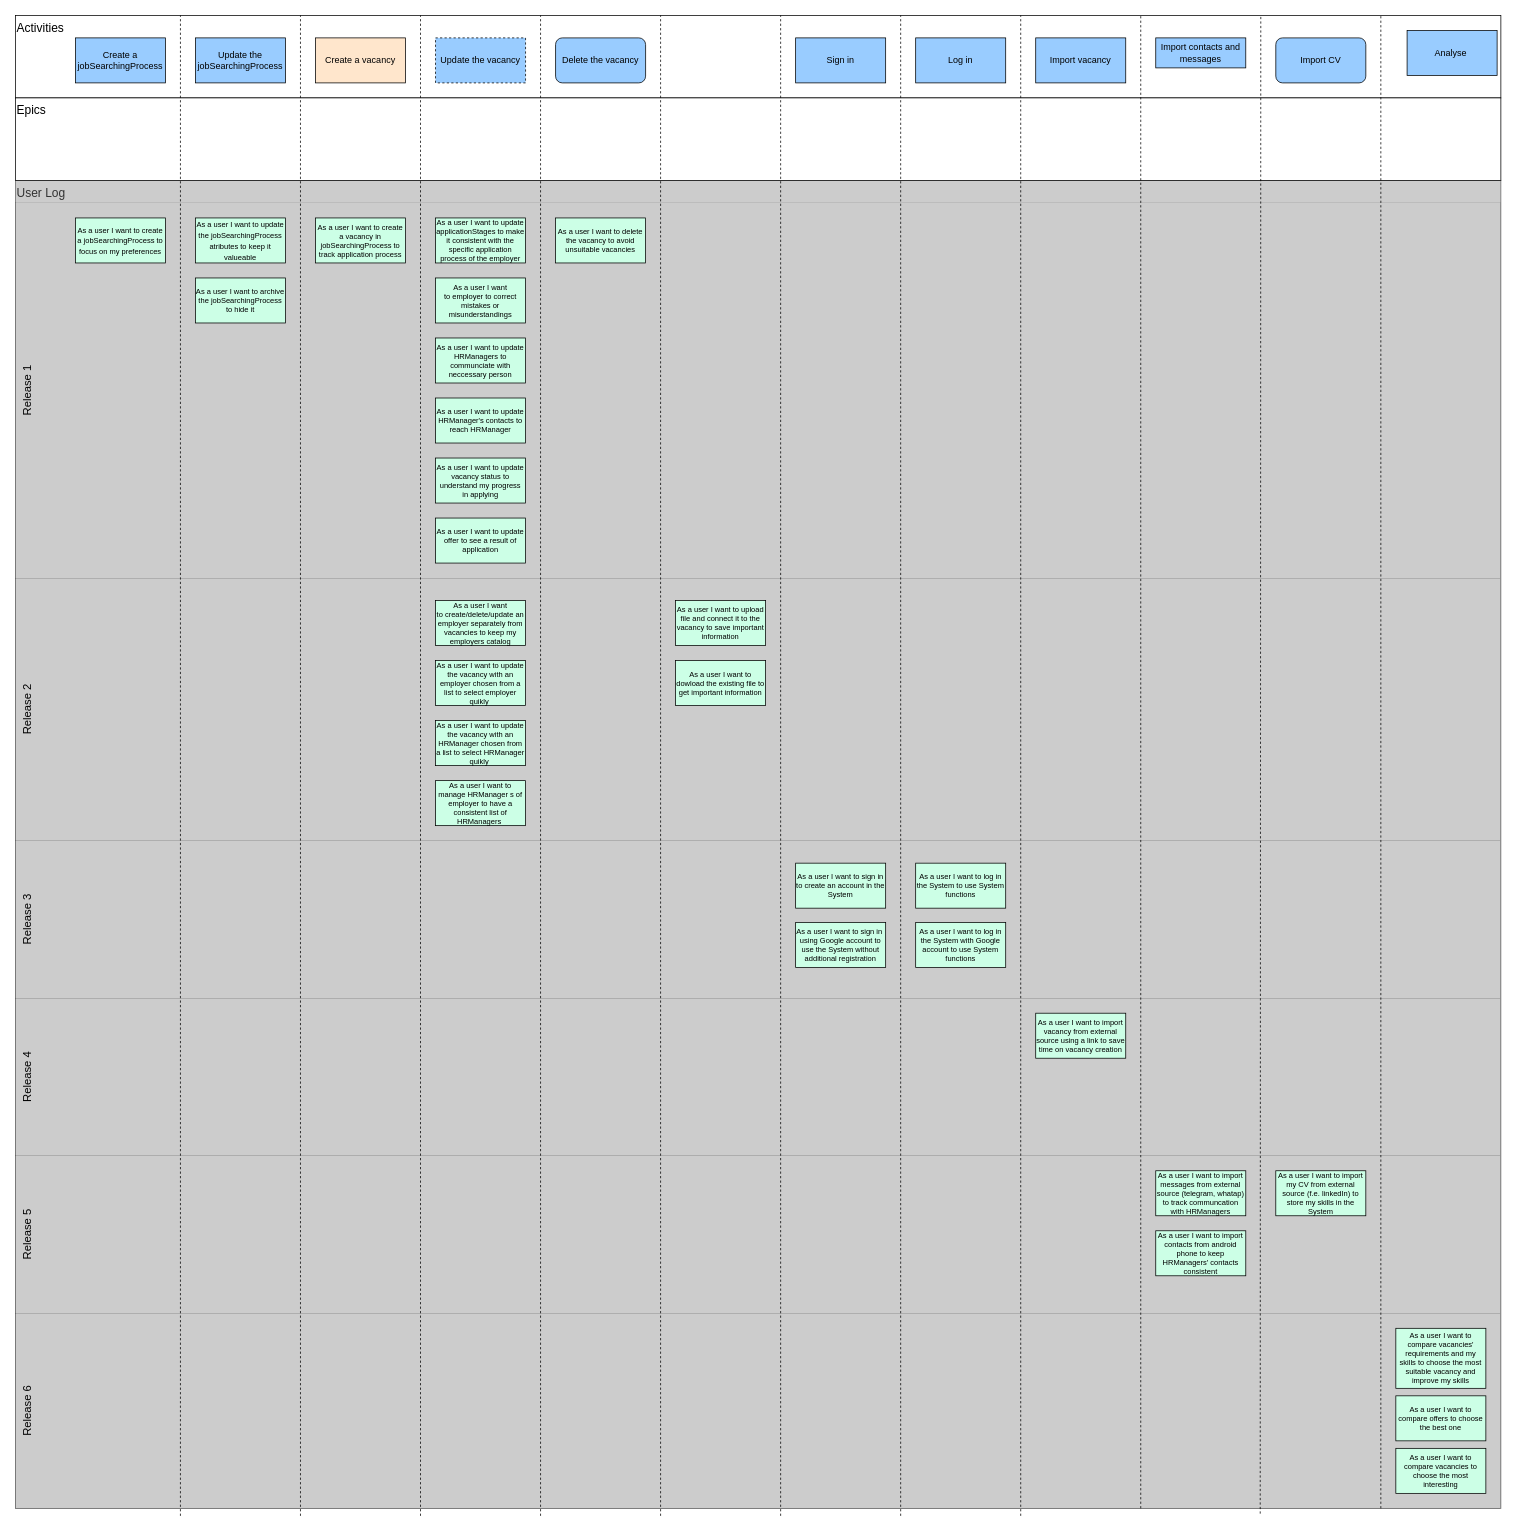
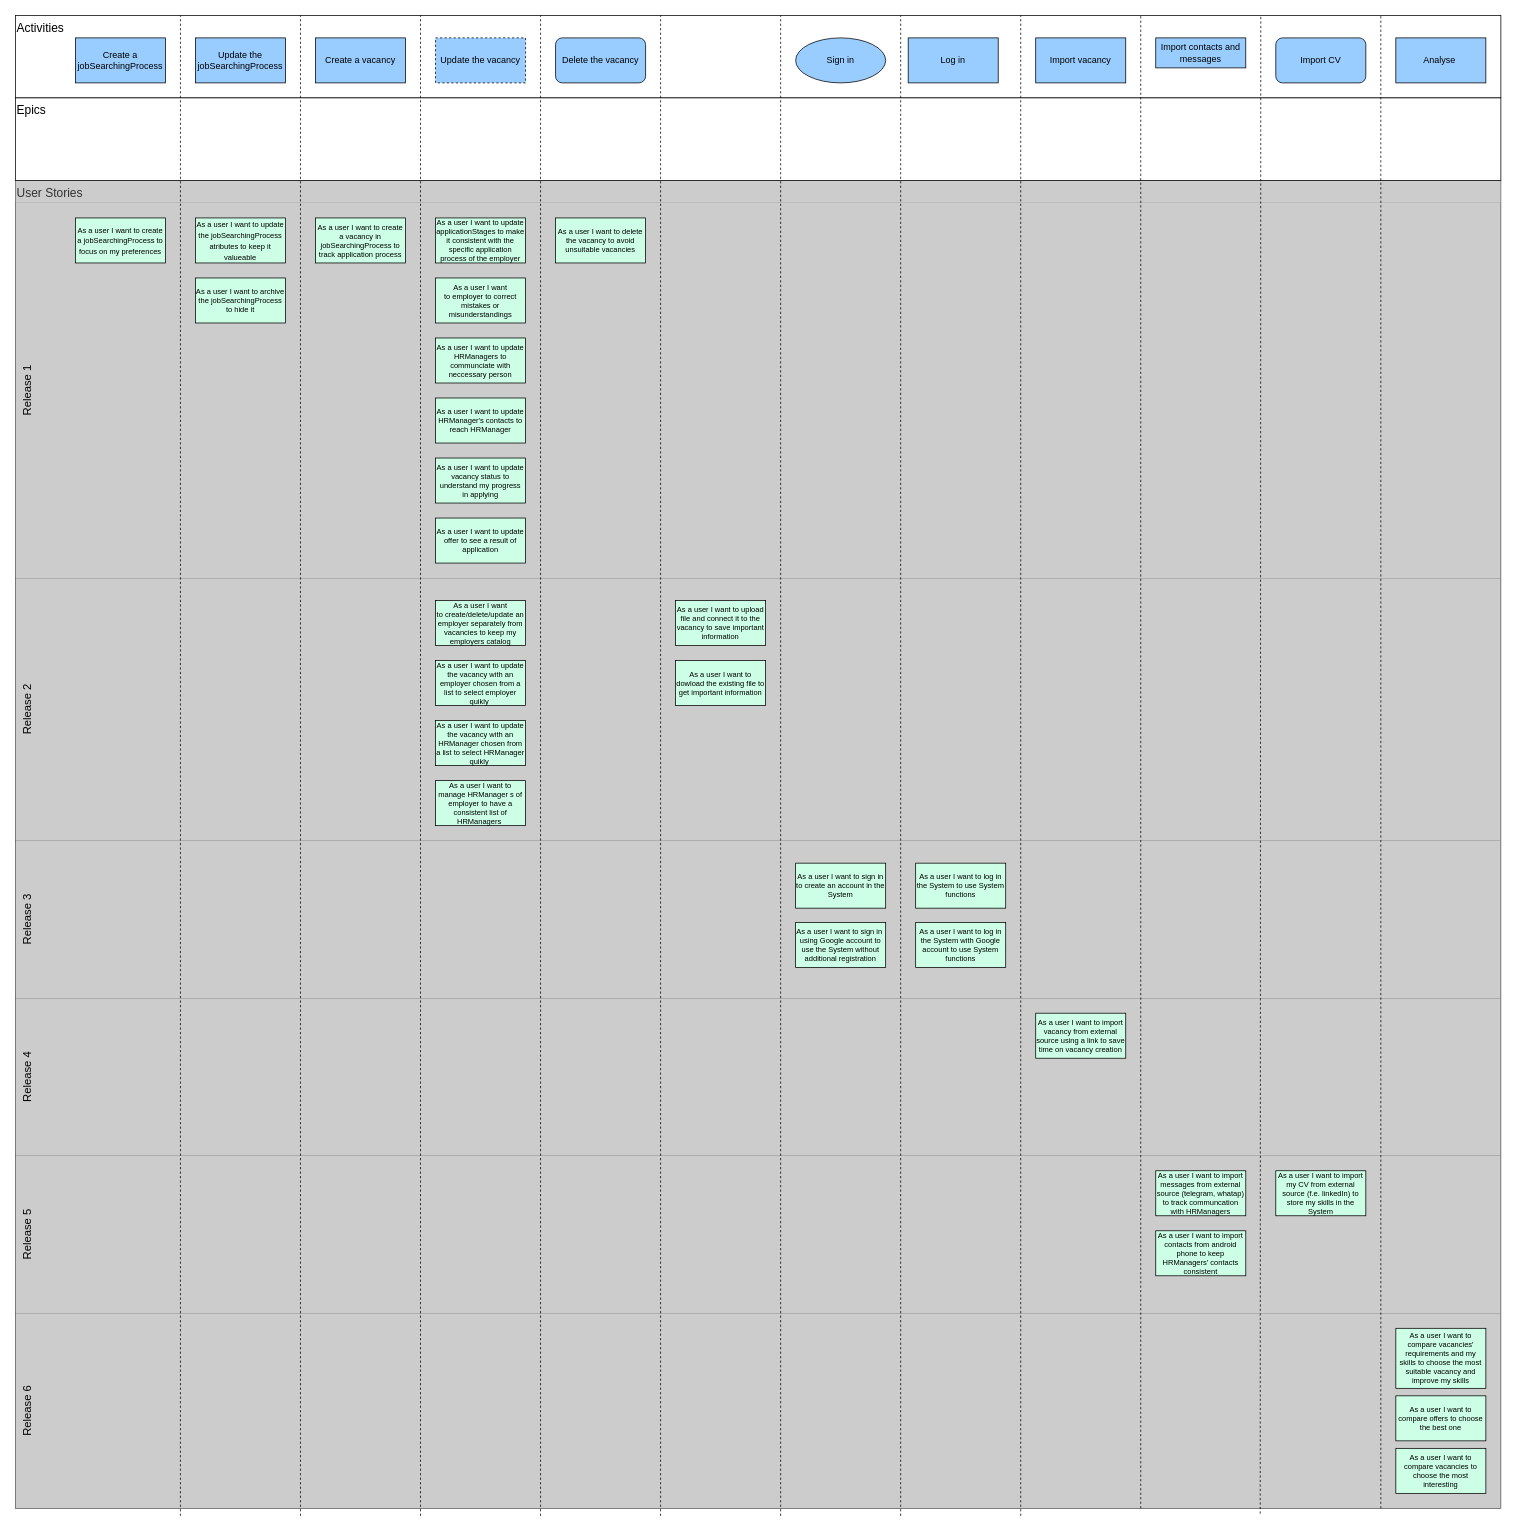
(1452, 53) -> (1440, 60)
(360, 60) -> (360, 60)
(840, 60) -> (840, 60)
(960, 60) -> (953, 60)
(42, 193) -> (54, 193)
